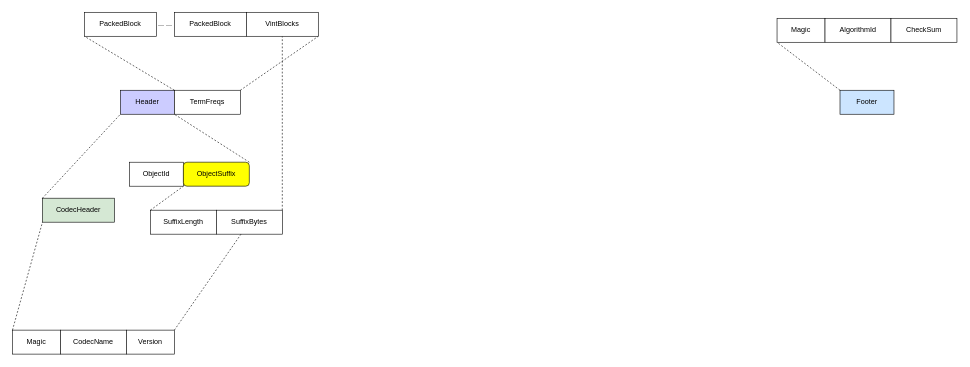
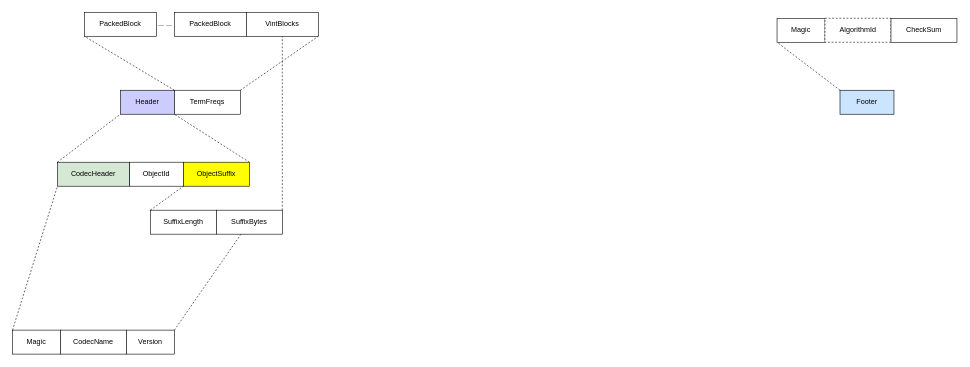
(858, 30) -> (858, 30)
(216, 174) -> (216, 174)
(78, 210) -> (93, 174)
